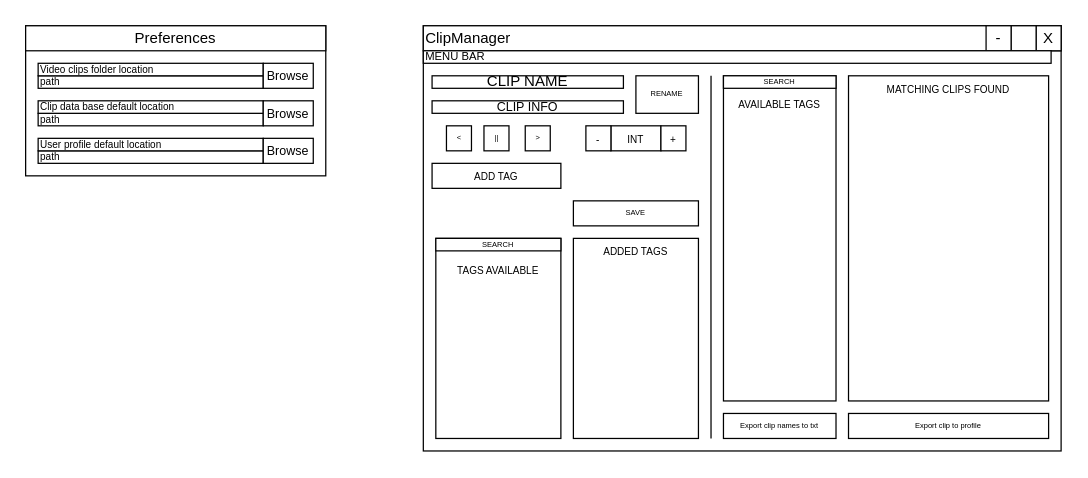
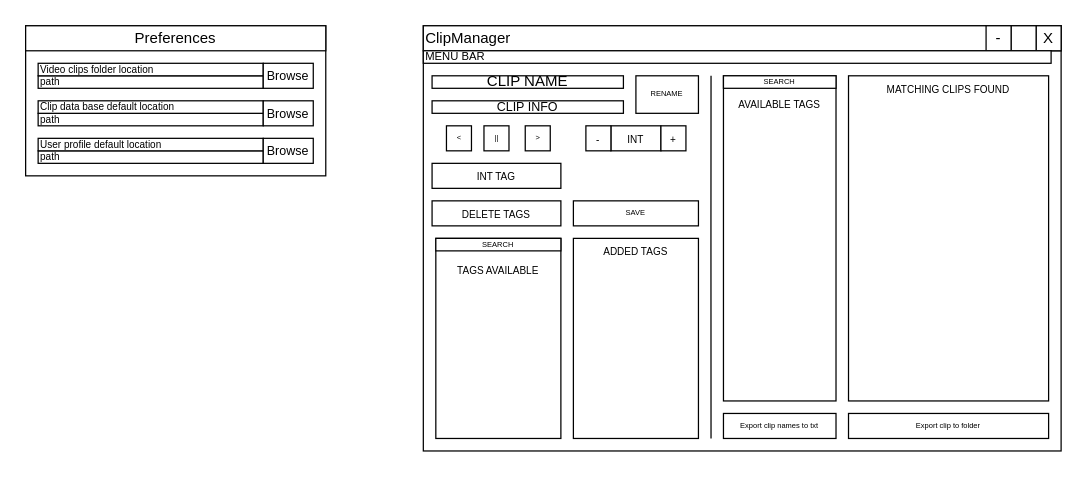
(496, 178) -> (496, 178)
none -> (496, 213)
(948, 426) -> (948, 426)
